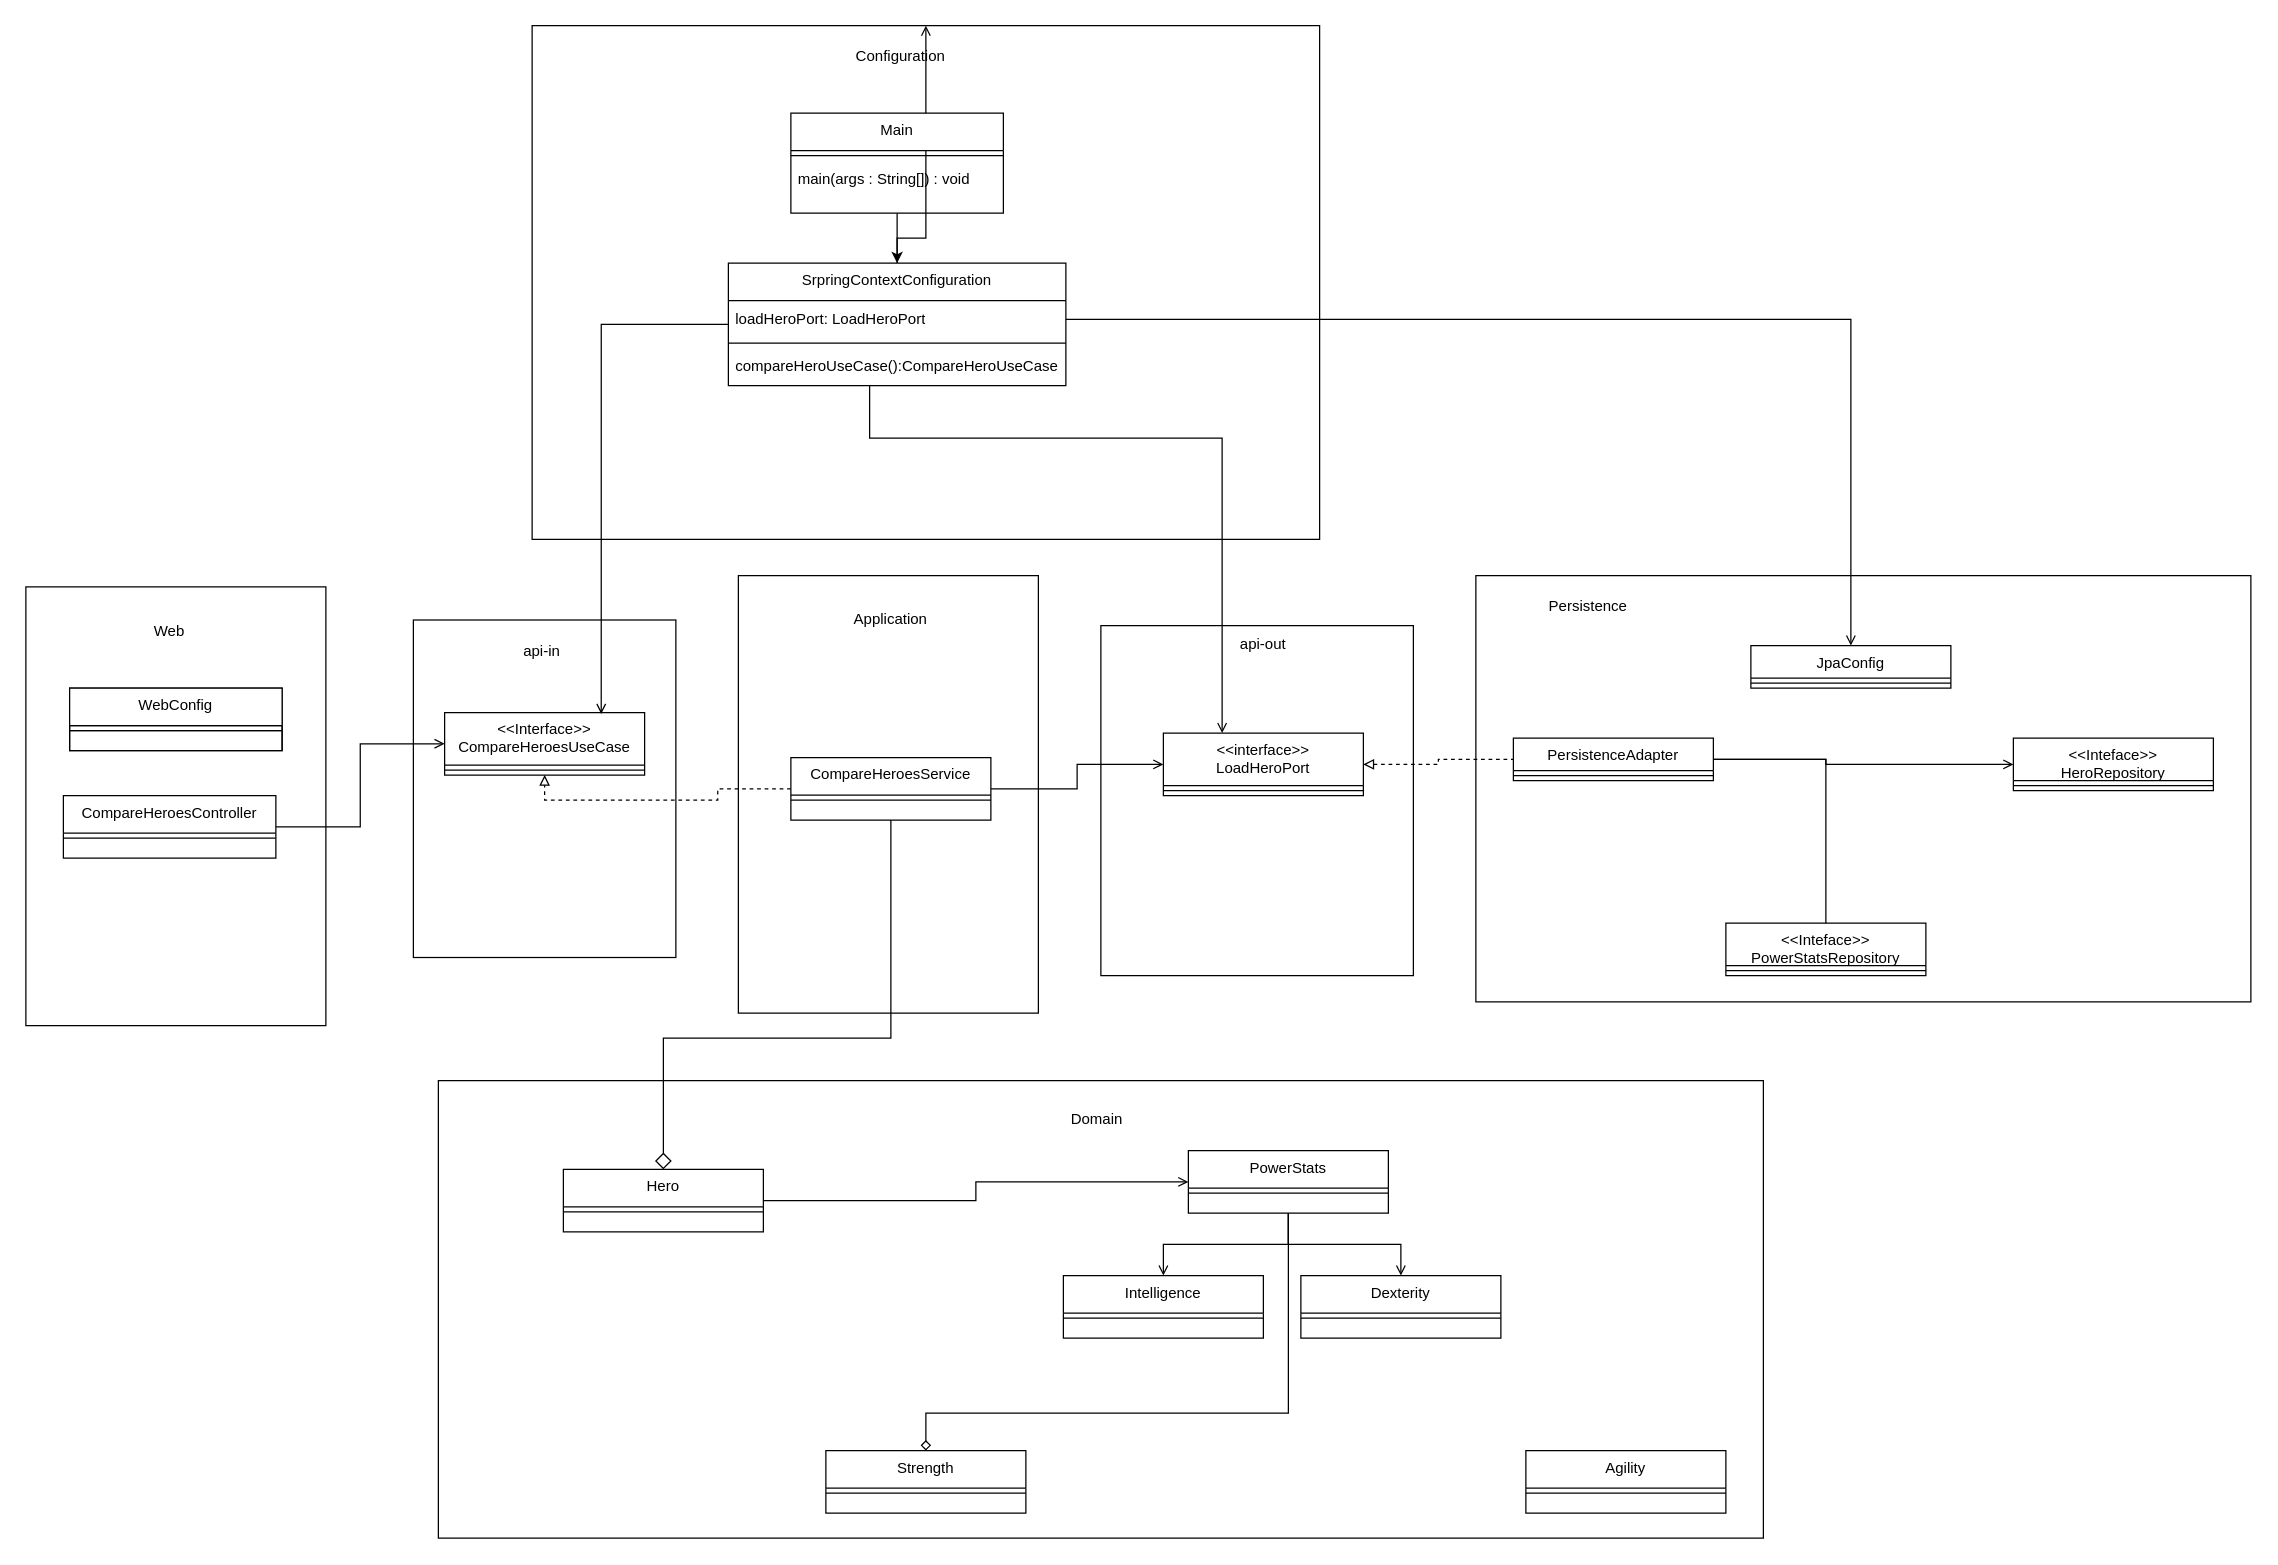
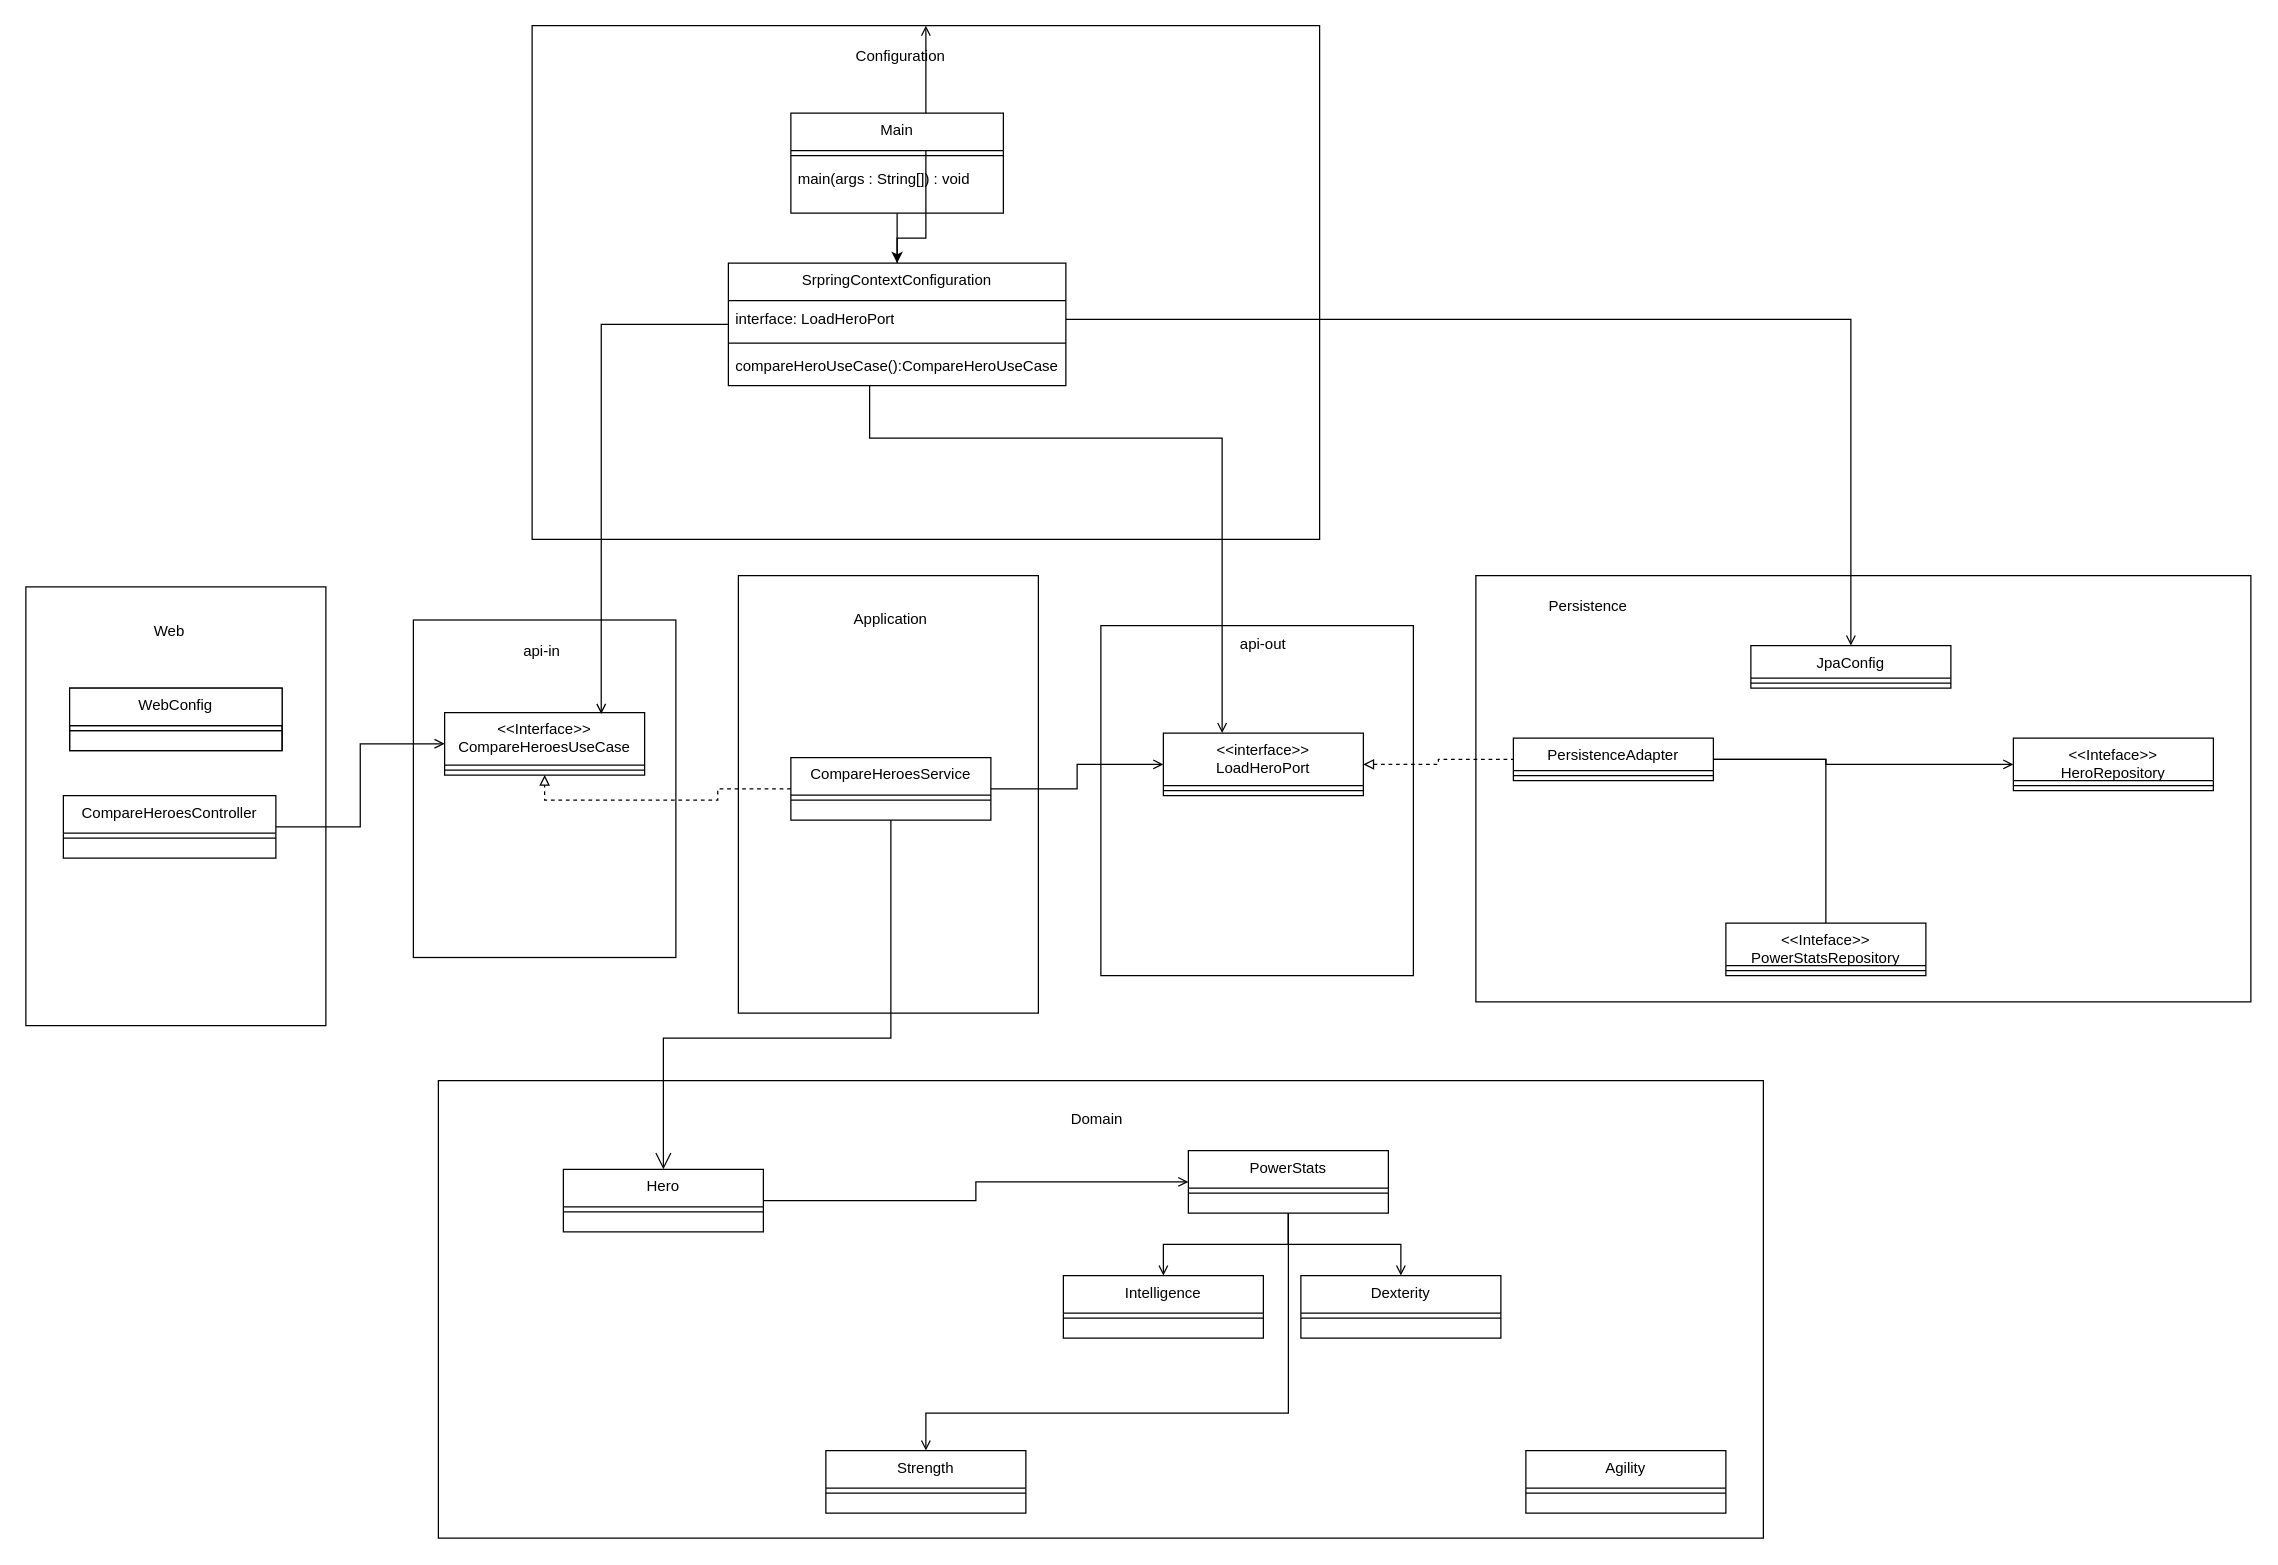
(839, 319) -> (826, 319)
(663, 1152) -> (663, 1159)
(926, 1440) -> (926, 1443)
